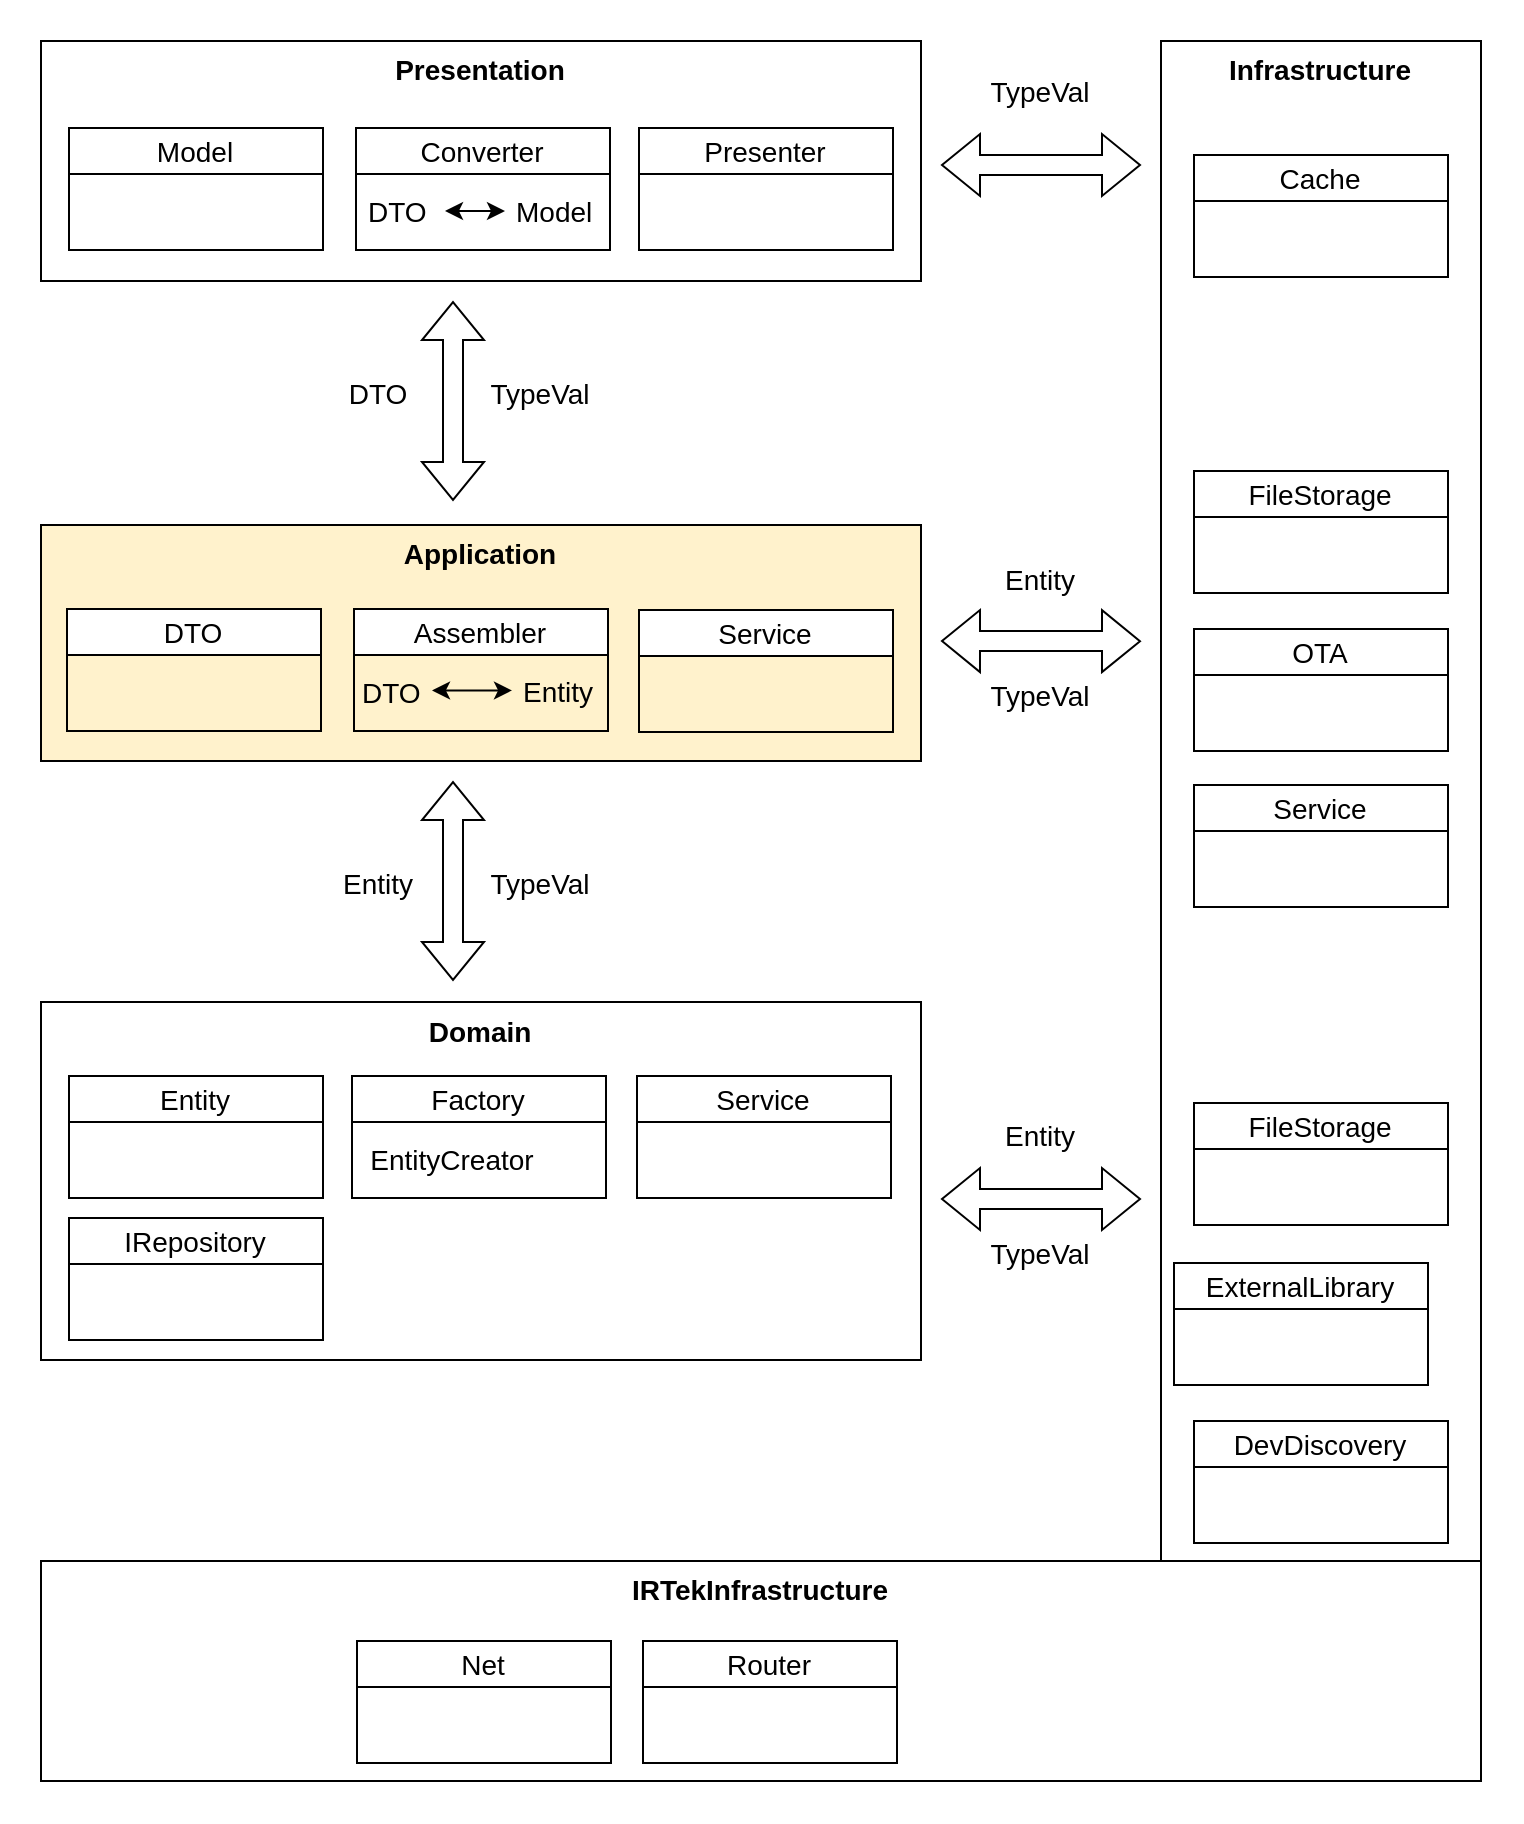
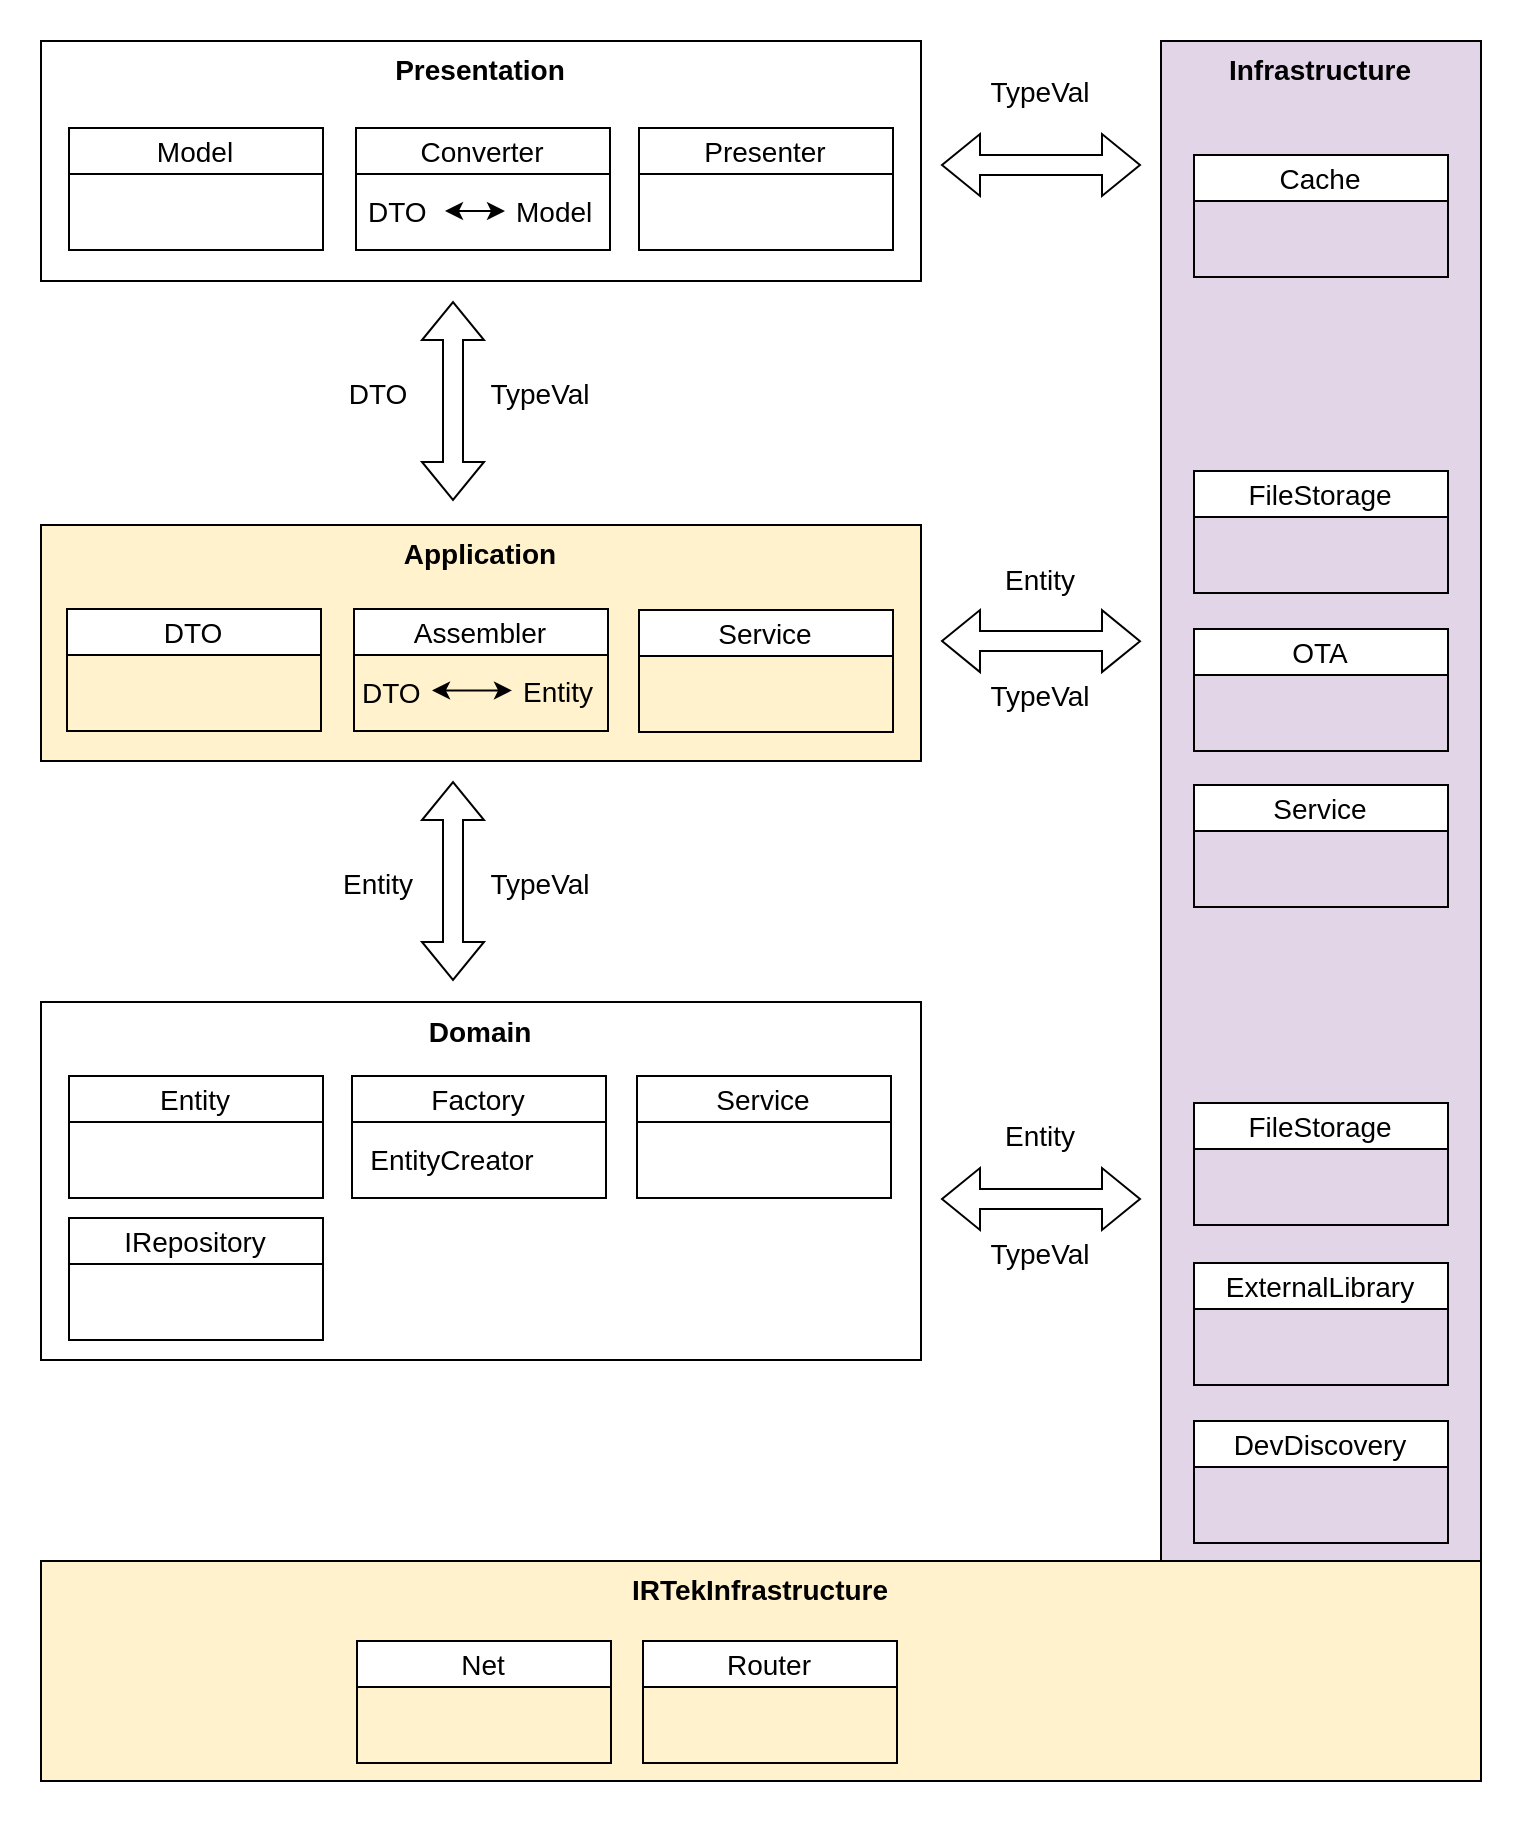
(1321, 72) -> (1321, 72)
(1301, 1324) -> (1321, 1324)
(761, 1592) -> (761, 1592)
